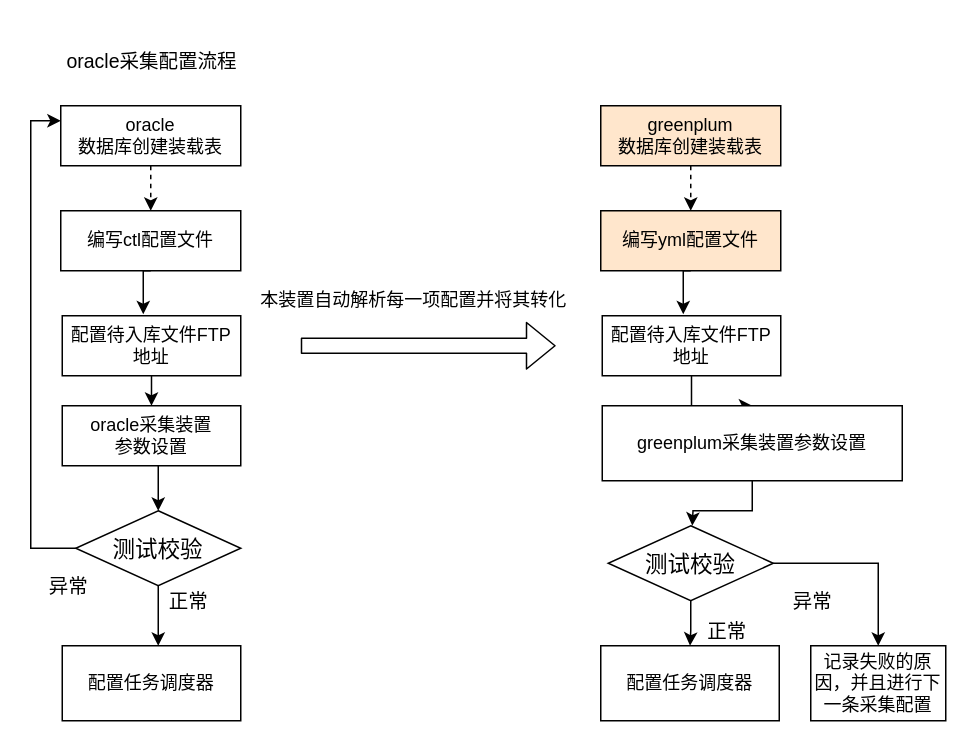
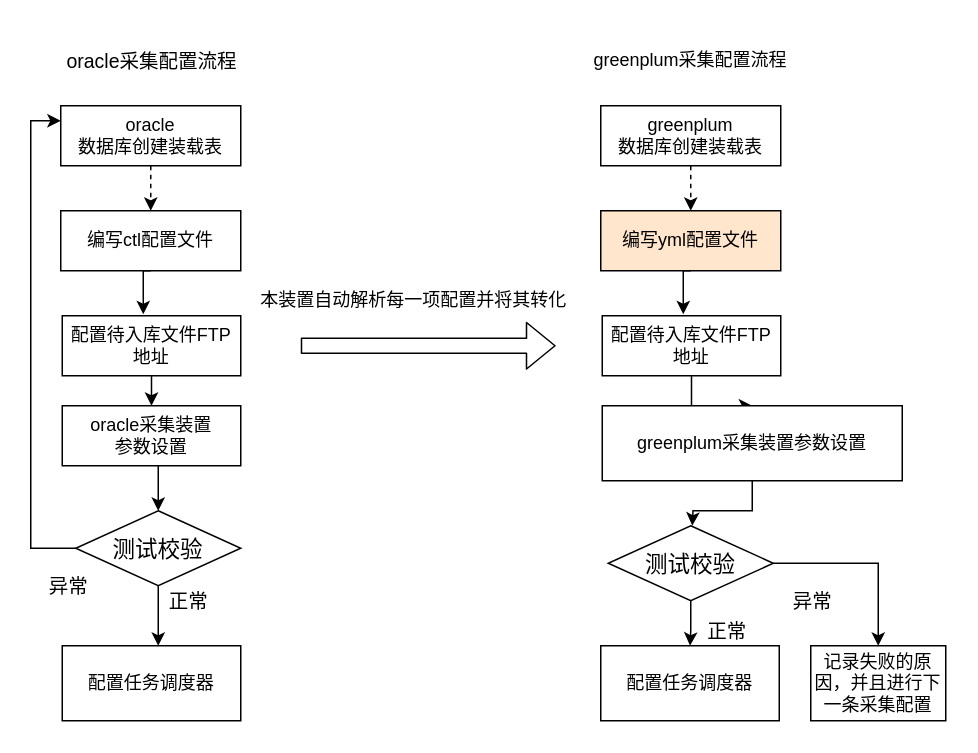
none -> (691, 61)
(691, 136) -> (691, 136)
